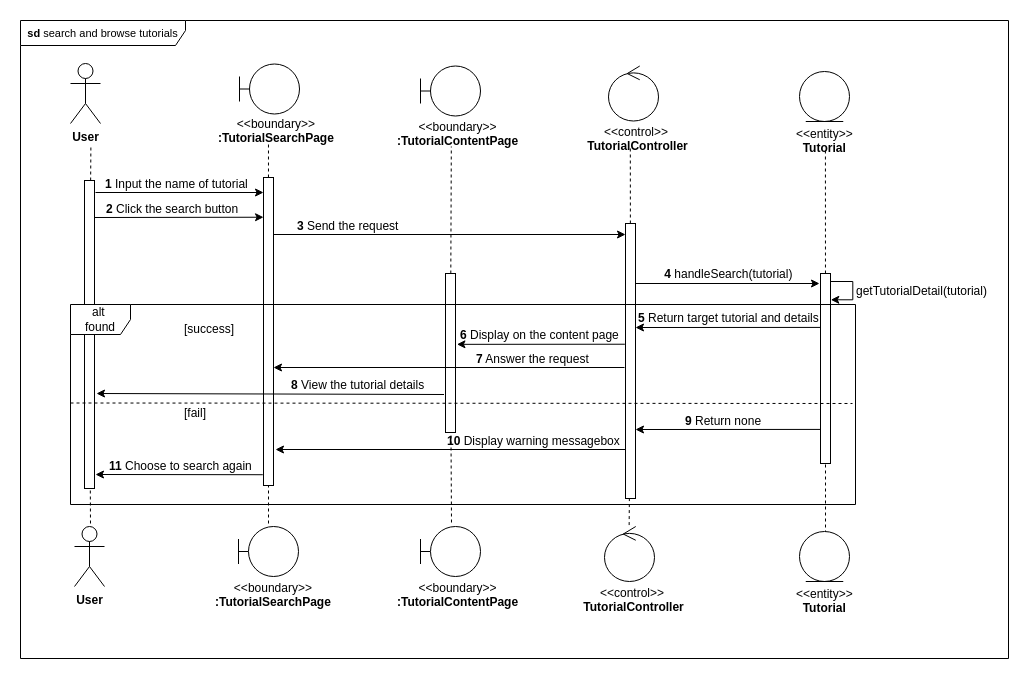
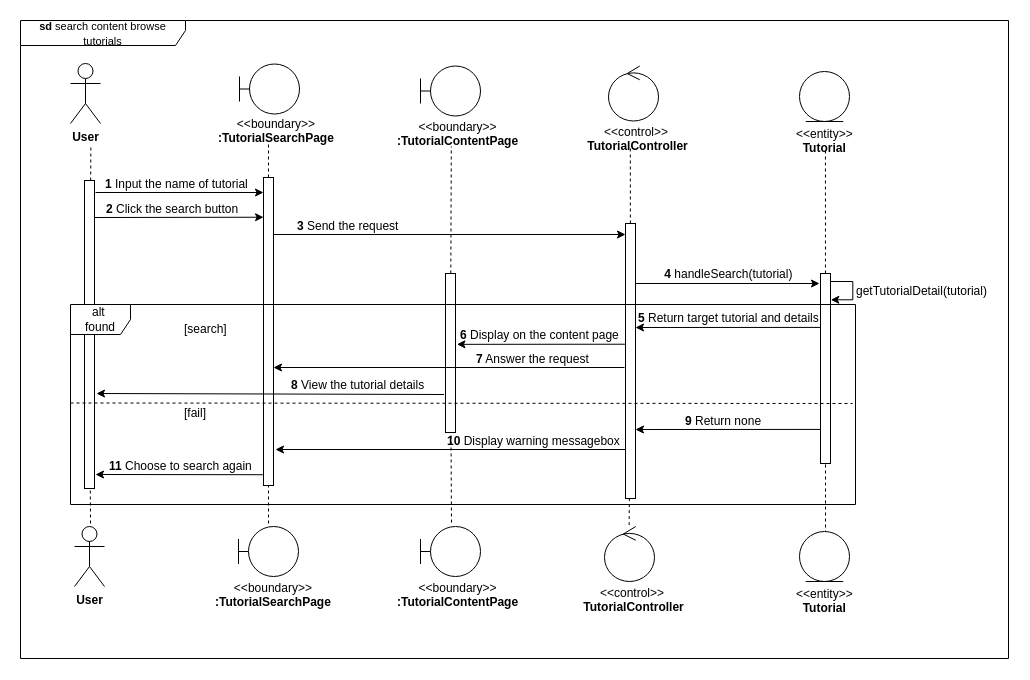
(103, 34) -> (103, 34)
(215, 330) -> (211, 330)
